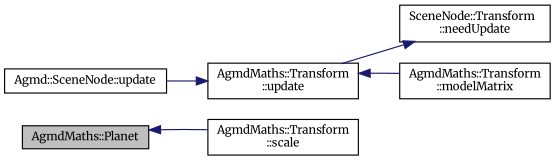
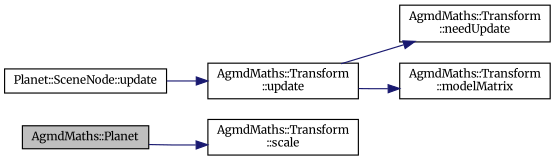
(475, 24) -> (475, 24)
(385, 73) -> (373, 89)
(86, 81) -> (86, 81)
(184, 130) -> (172, 145)
